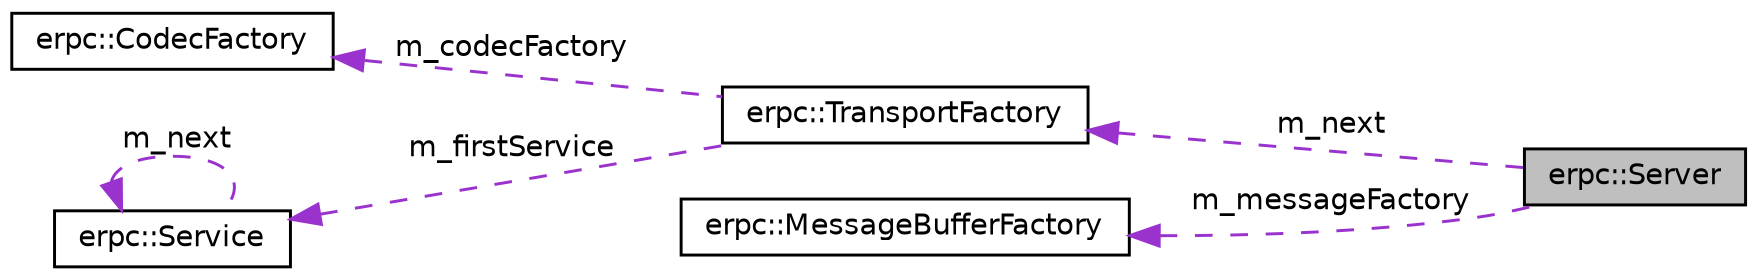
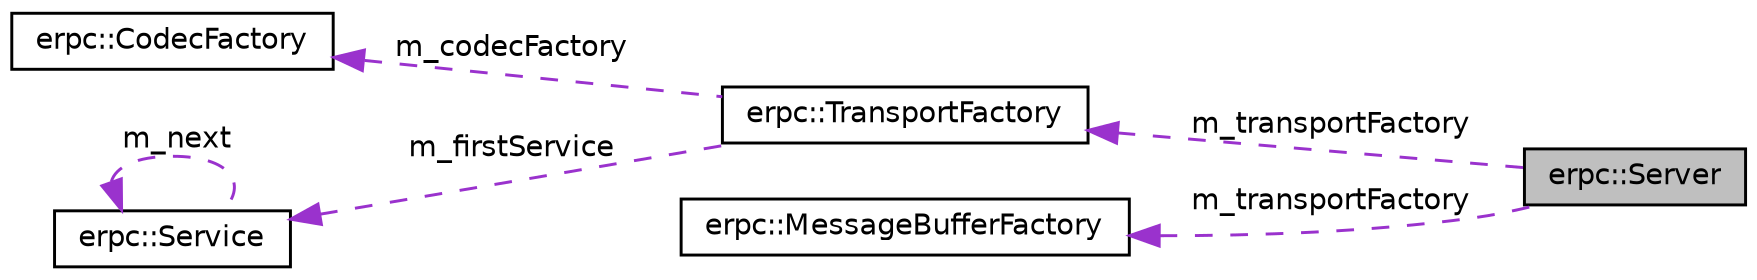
(1327, 125) -> (1327, 125)
(1327, 202) -> (1327, 202)
